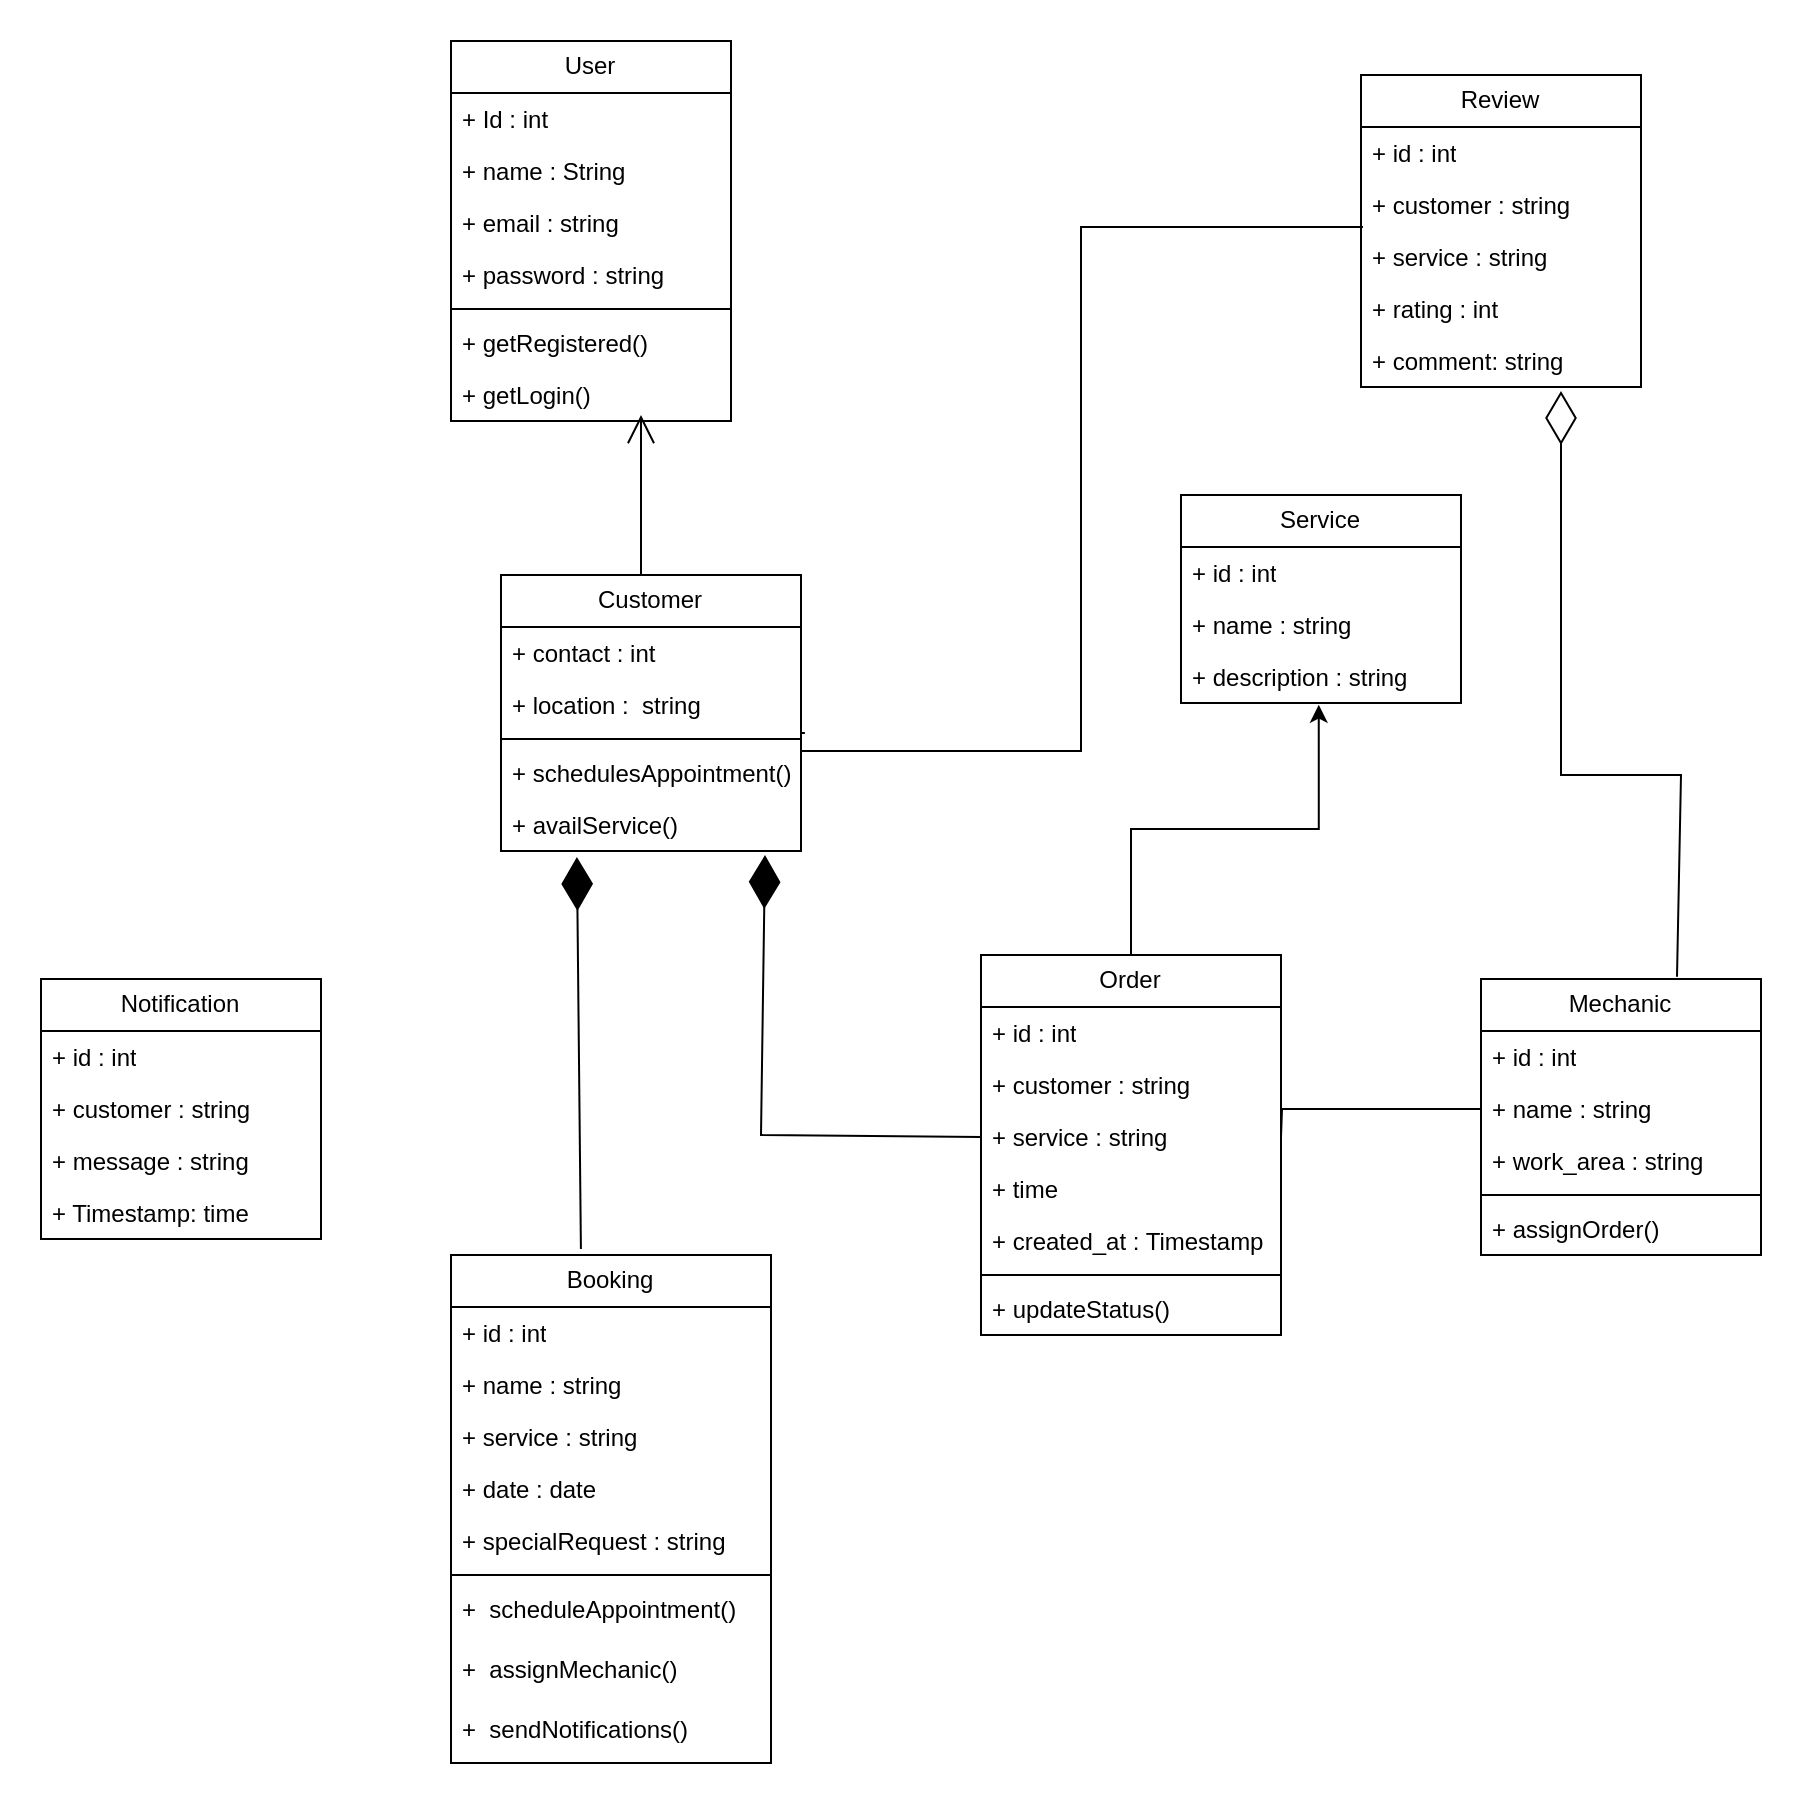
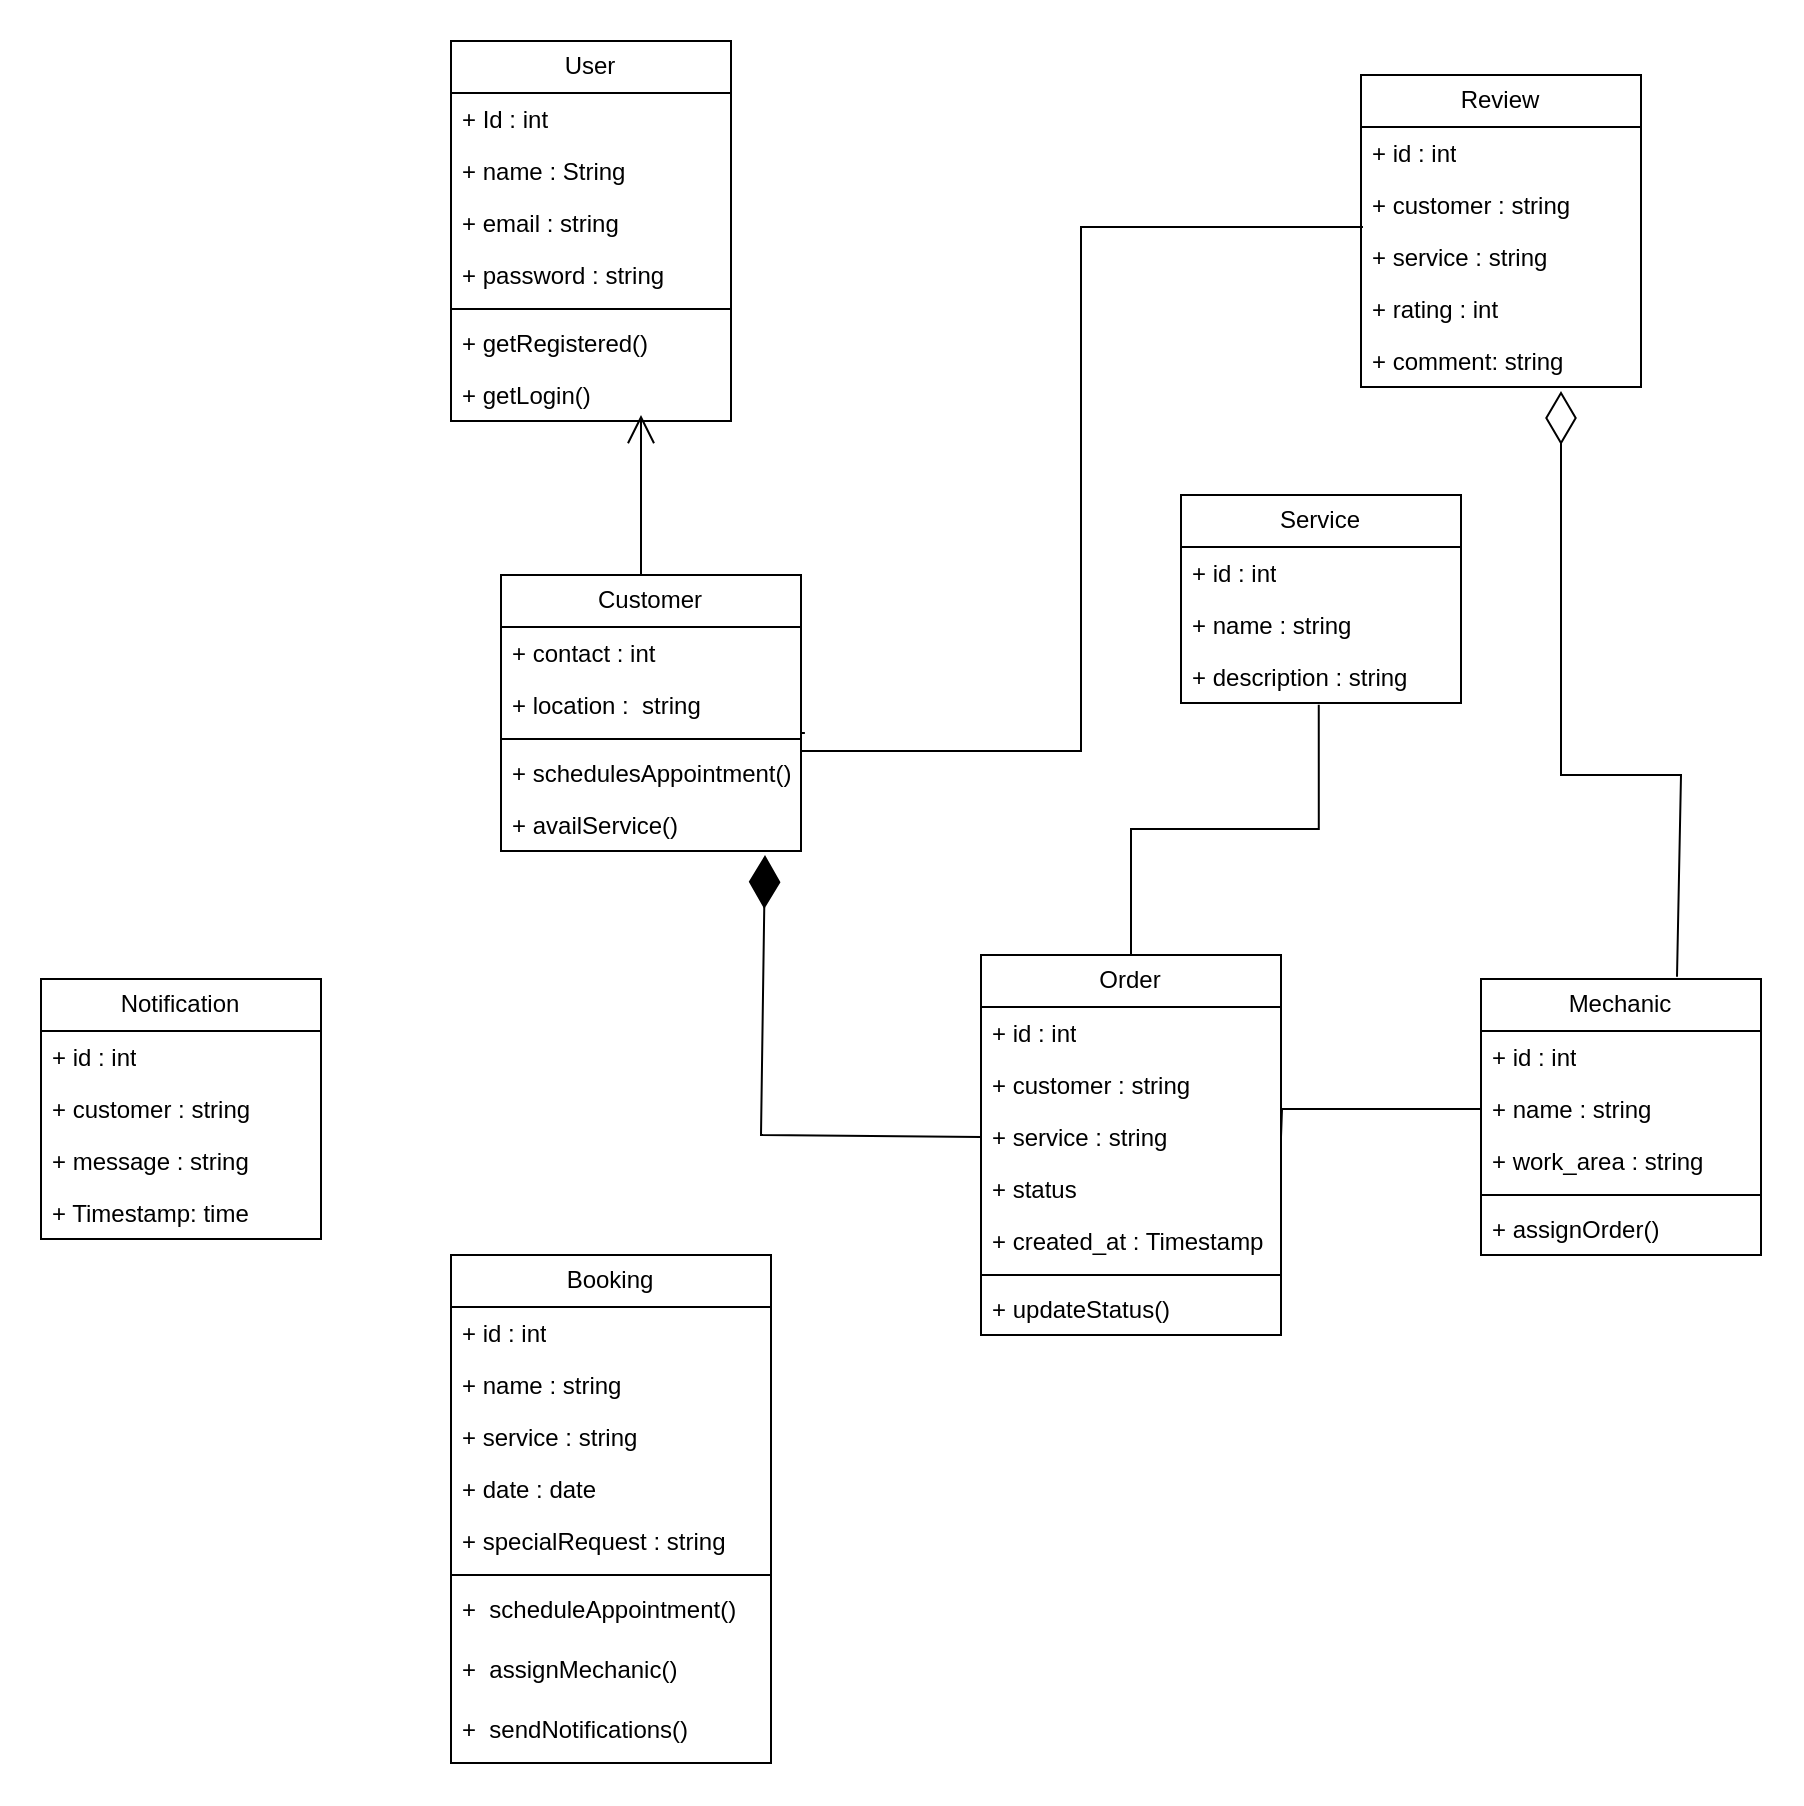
(1319, 719) -> (1319, 713)
(579, 1079) -> none
(1027, 1191) -> (1044, 1191)
